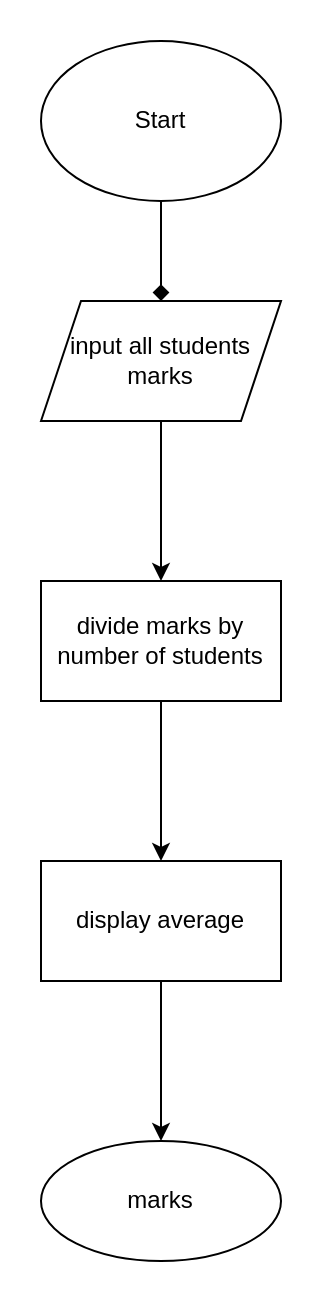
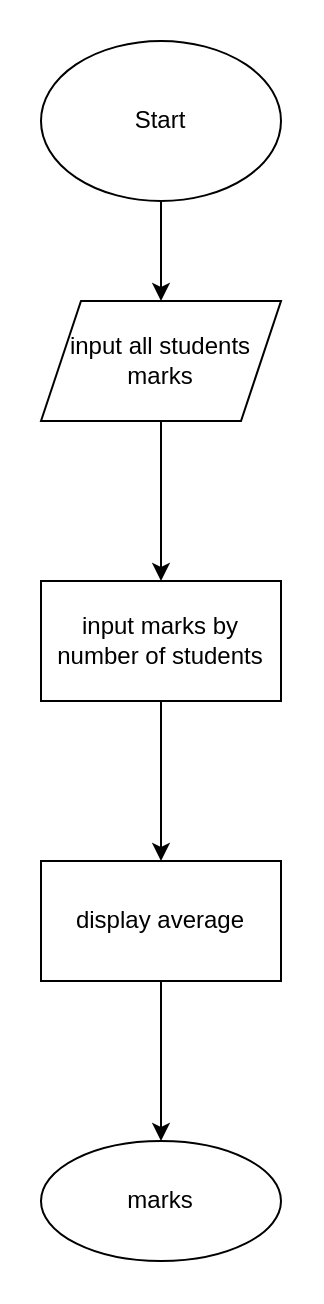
(161, 285) -> (161, 286)
(161, 641) -> (161, 641)
